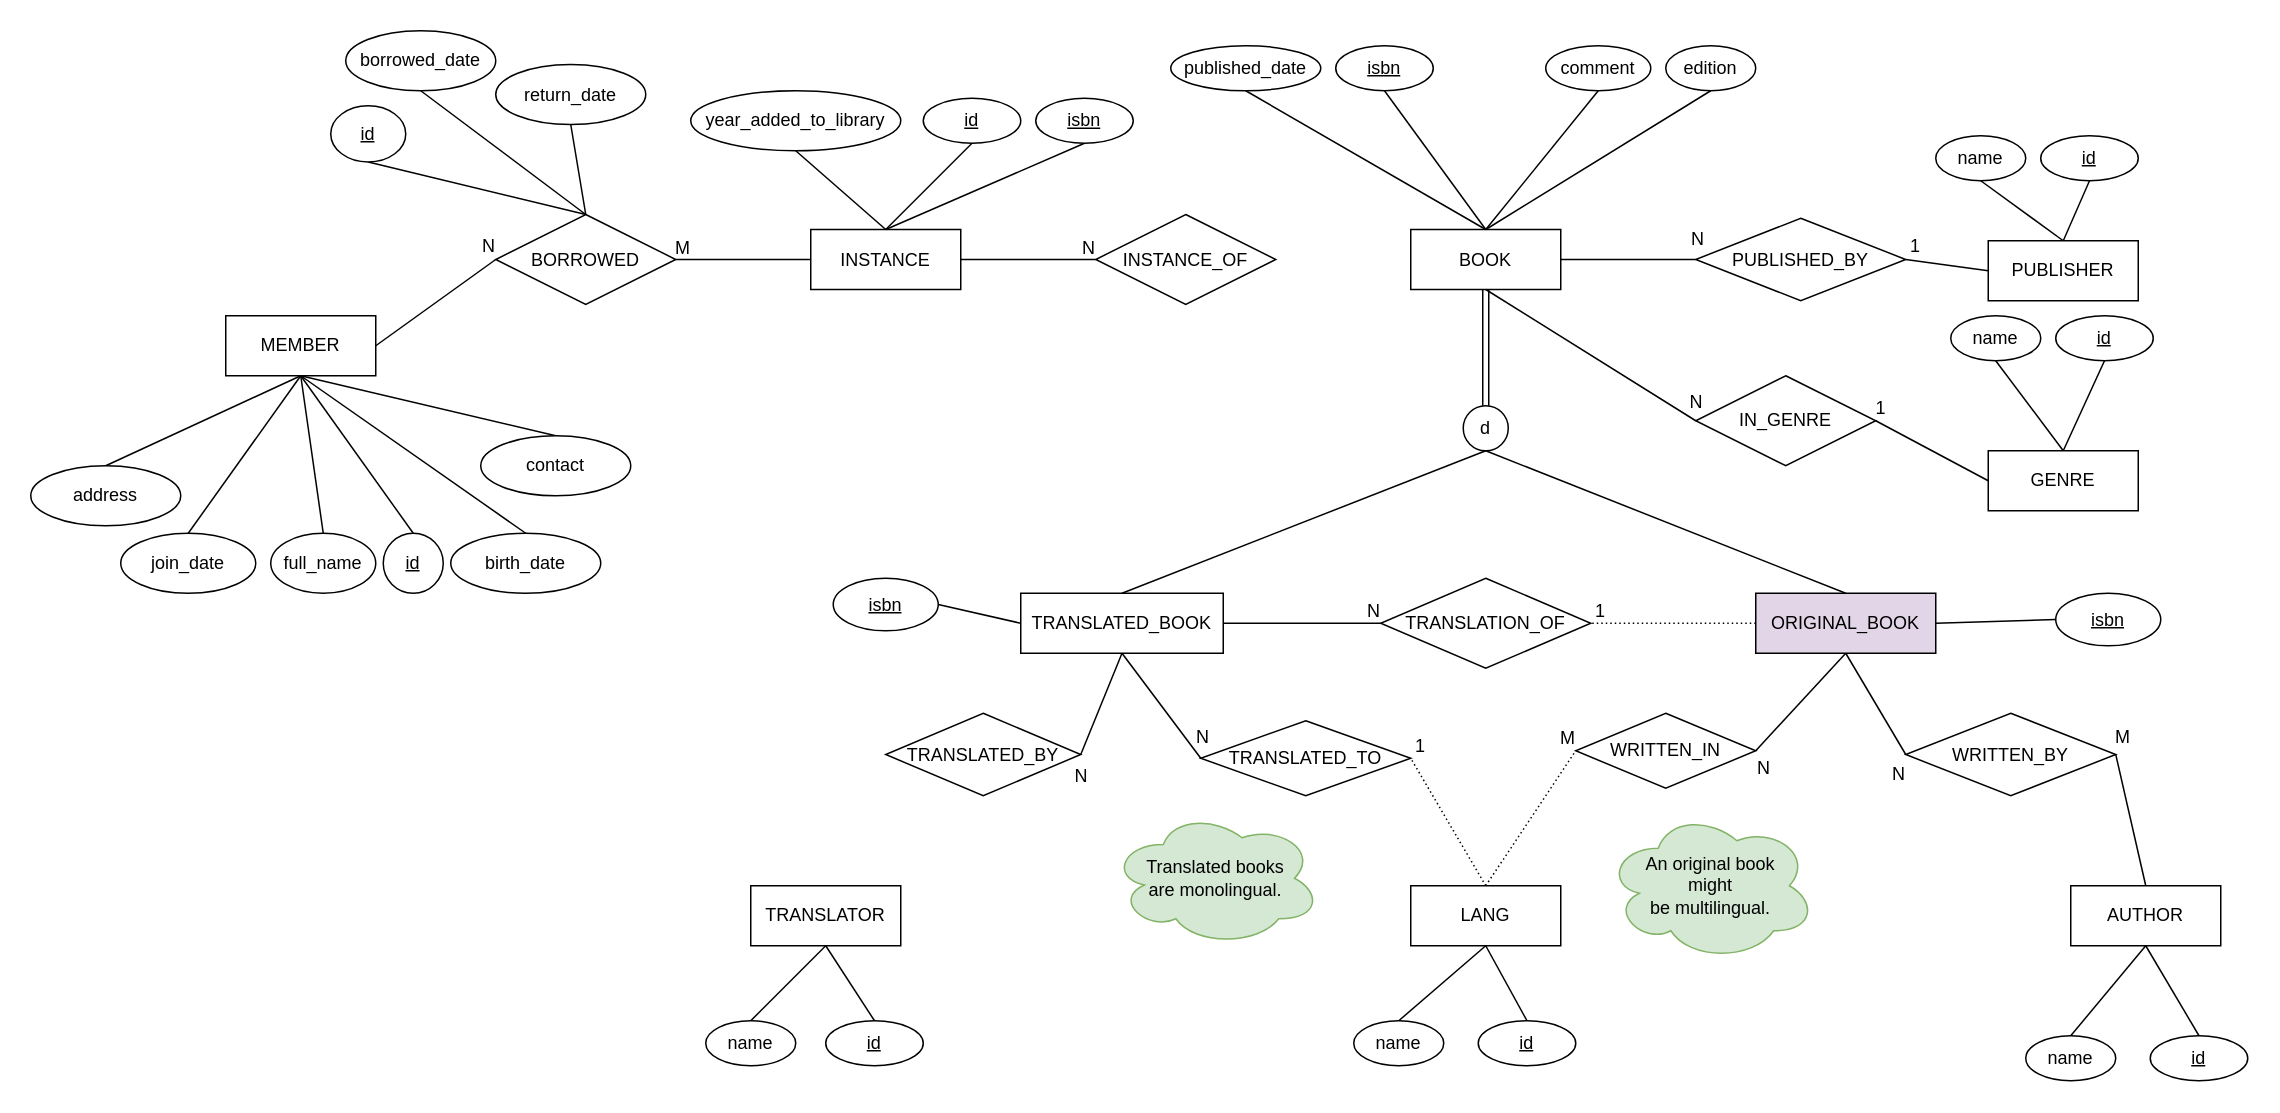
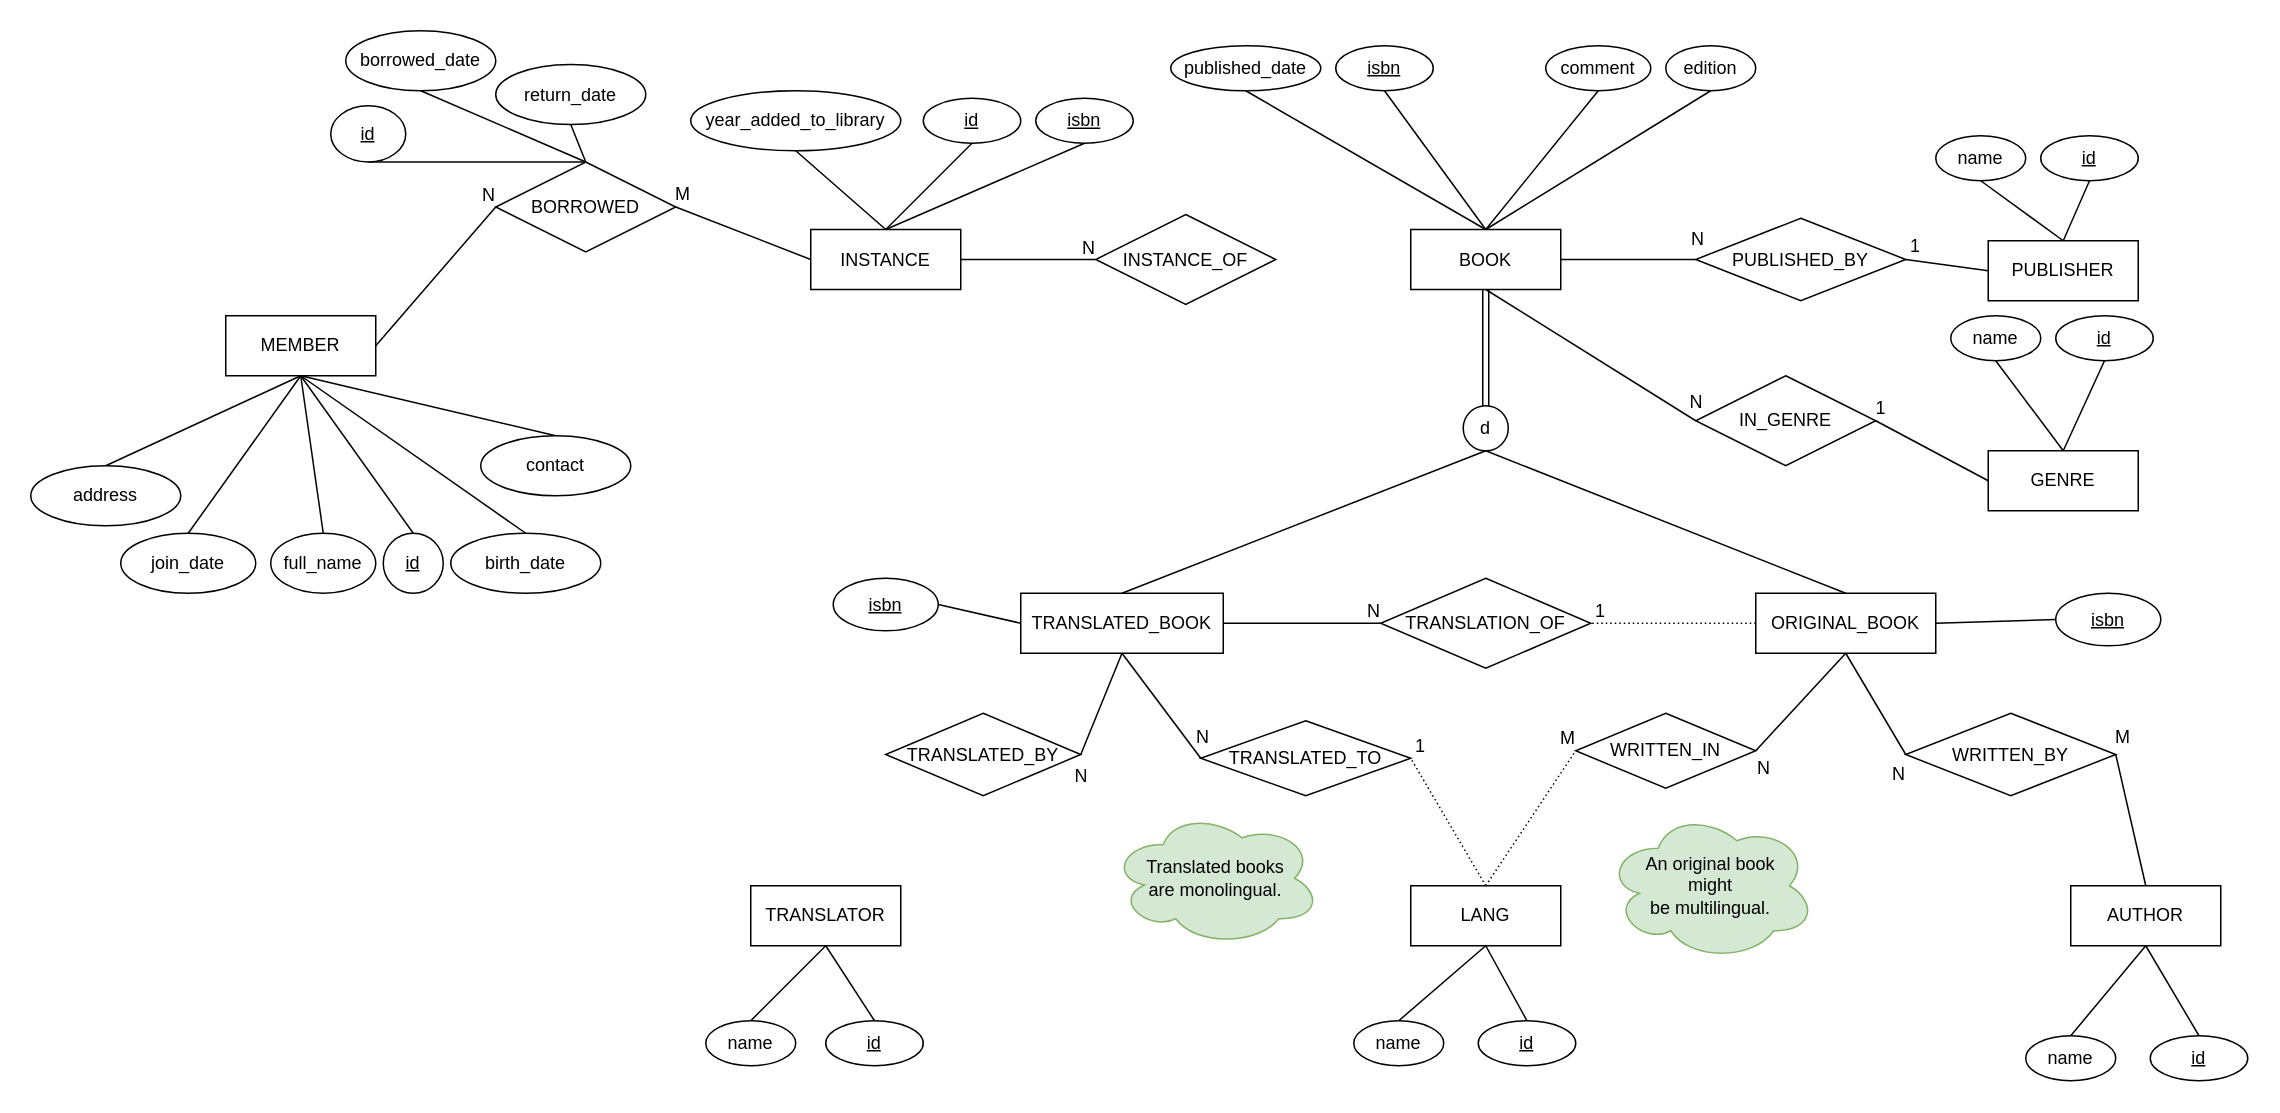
(586, 260) -> (586, 207)
(1846, 623) -> (1846, 623)
